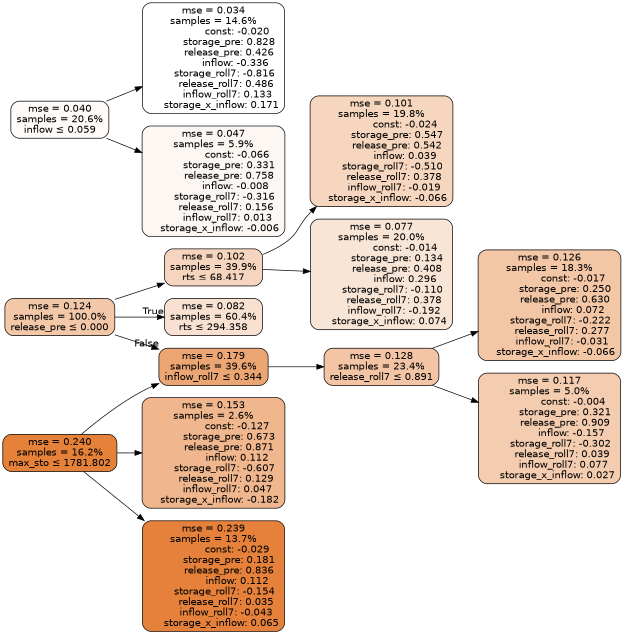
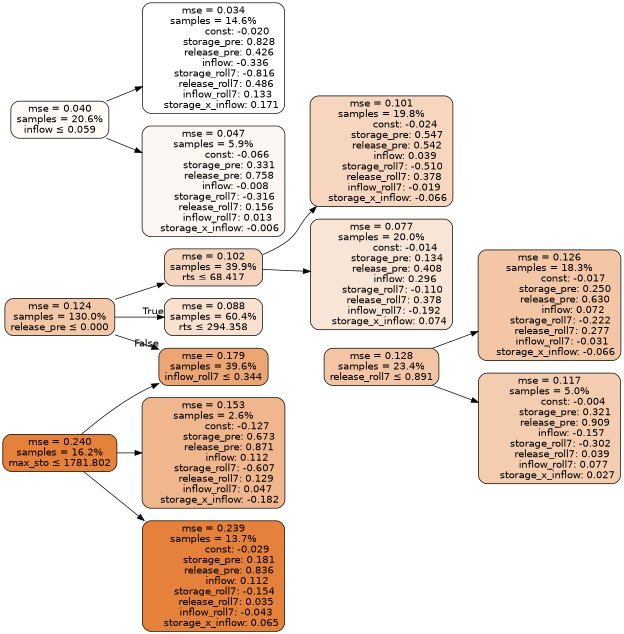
(60, 317) -> (60, 317)
(214, 317) -> (214, 317)
(293, 367) -> none
